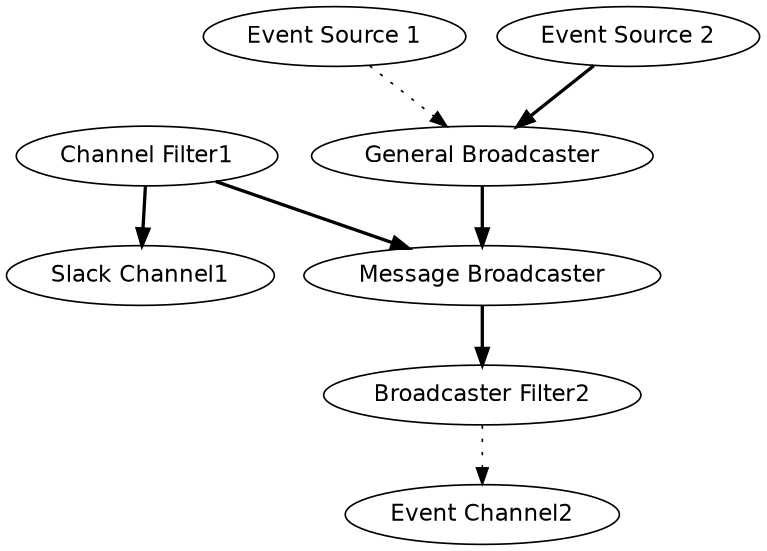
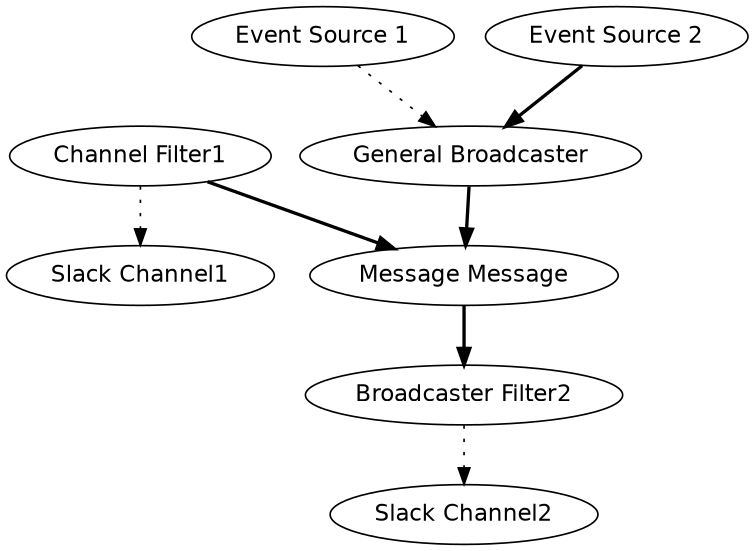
(144, 208) -> (140, 208)
(482, 276) -> (464, 276)
(482, 515) -> (464, 515)
